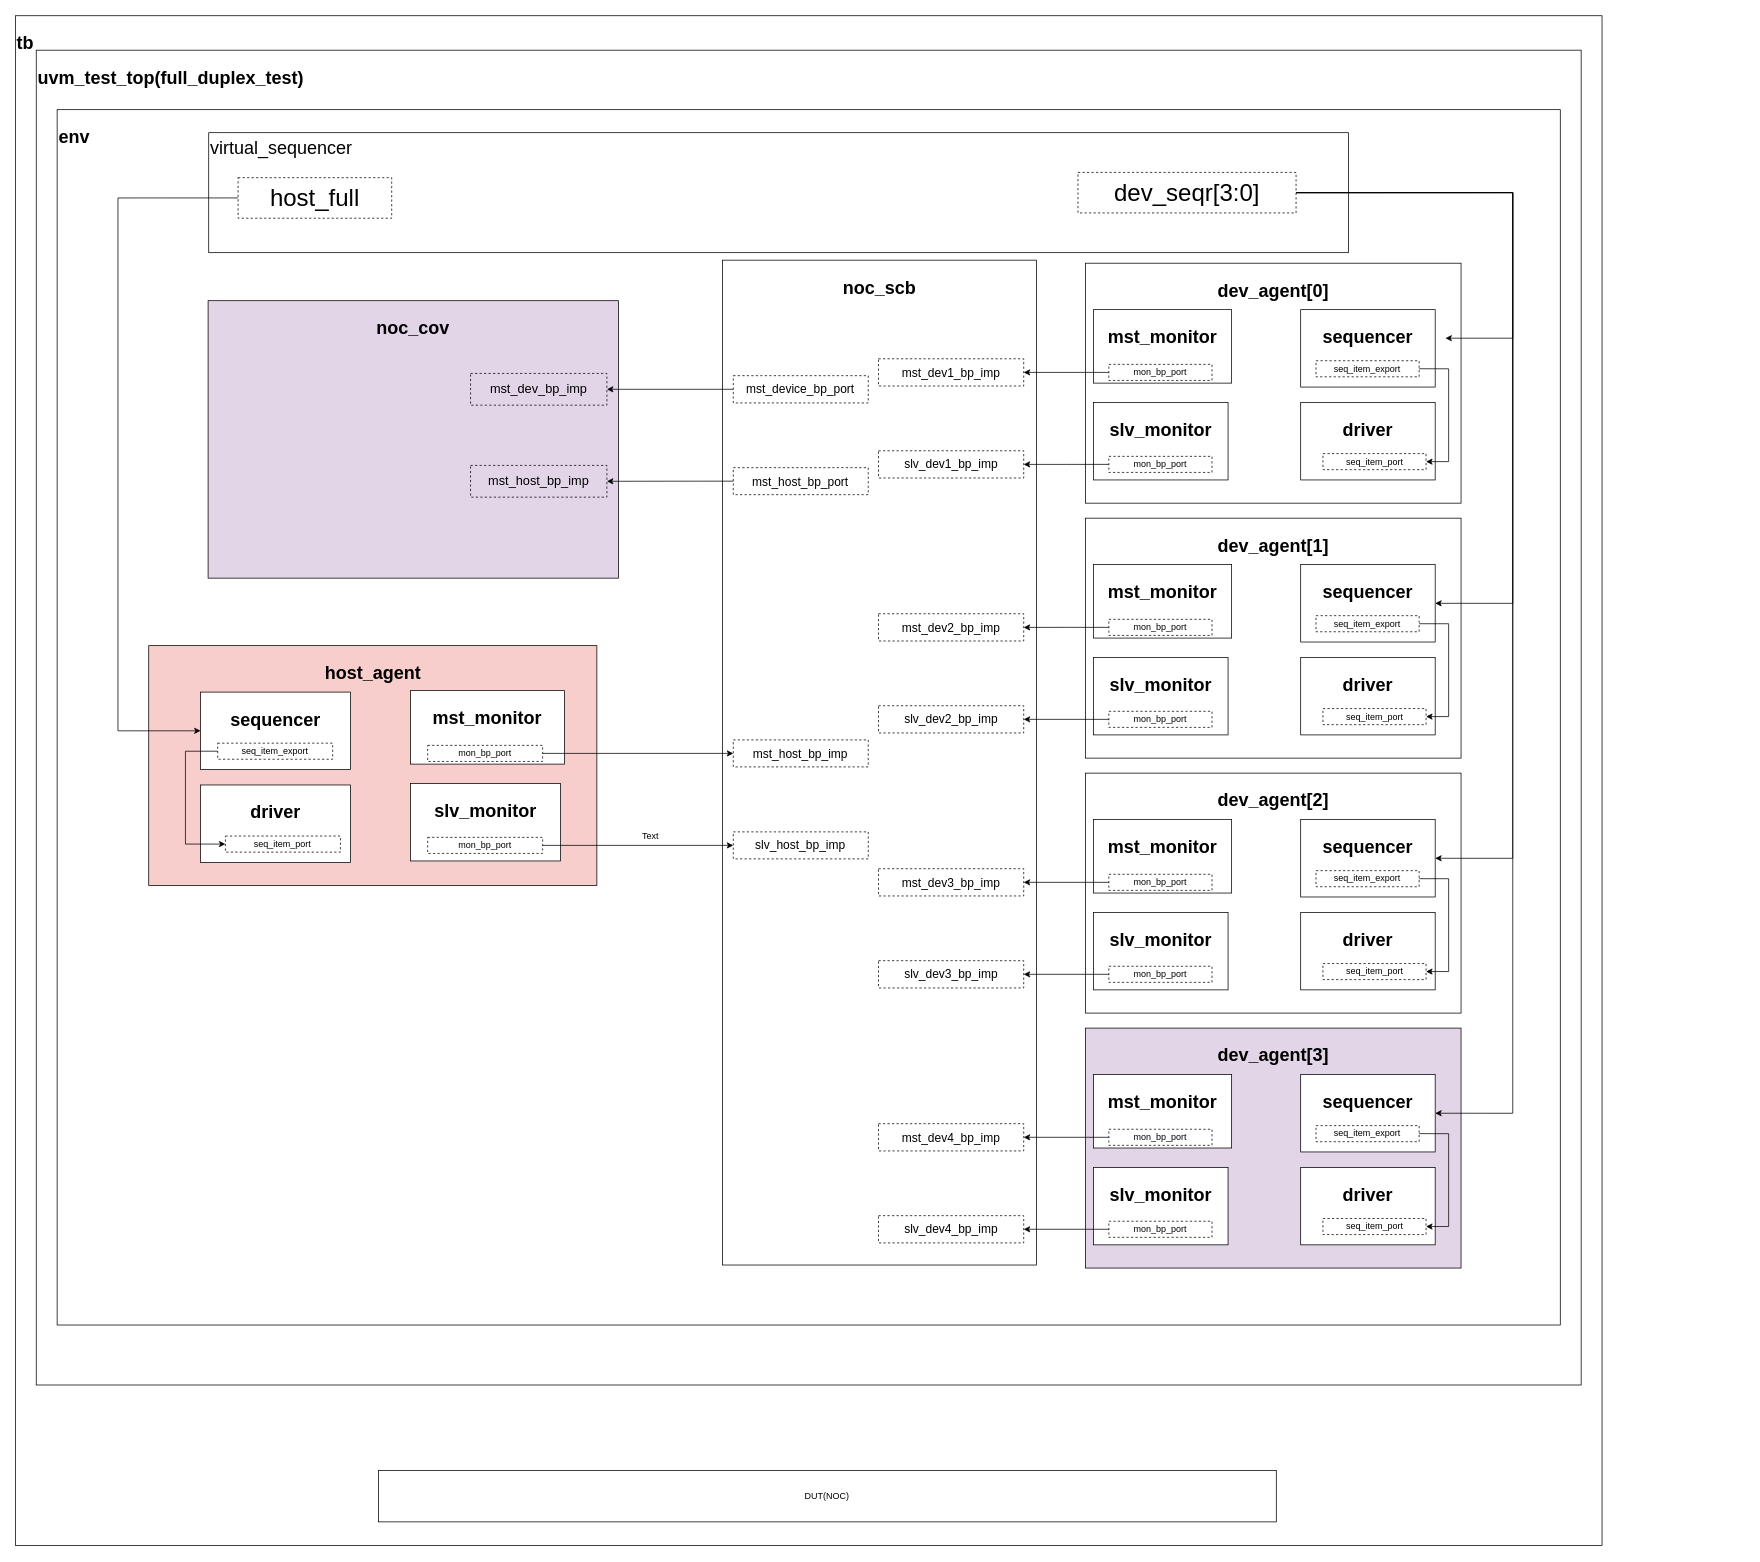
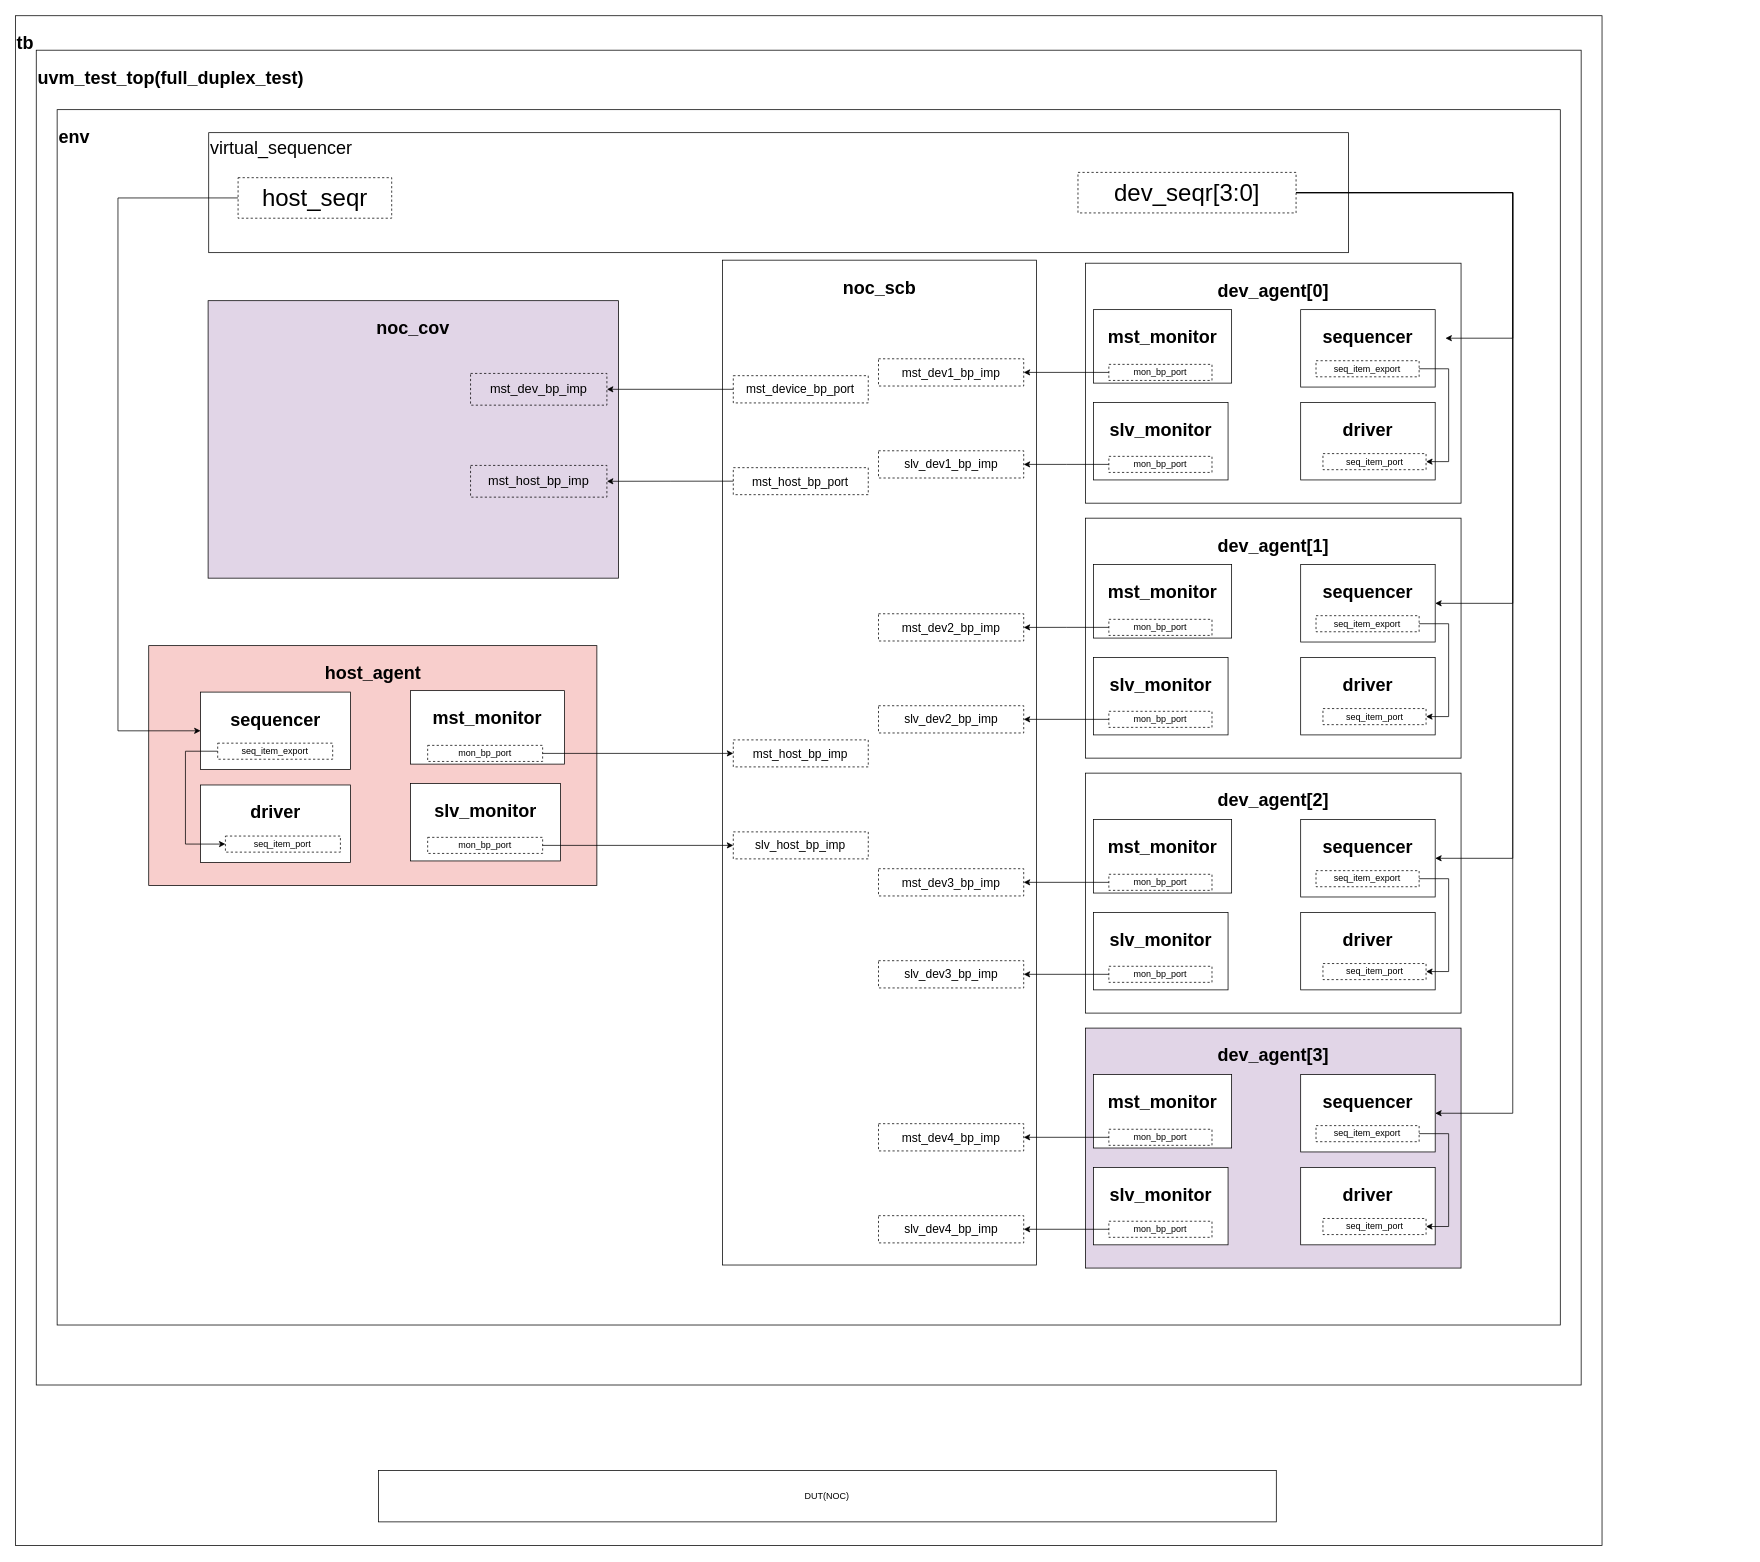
(315, 198) -> (315, 198)
(651, 837) -> none
